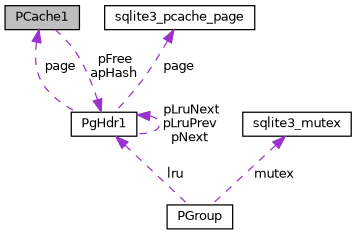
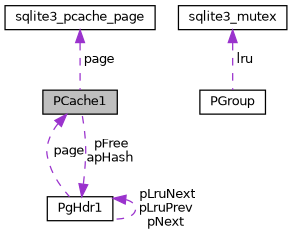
(144, 78) -> (80, 66)
(157, 175) -> none
(272, 175) -> (243, 60)
